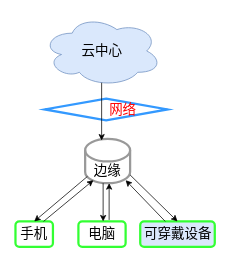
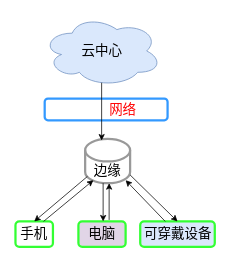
(106, 110) -> (106, 110)
(102, 234) -> (102, 234)
